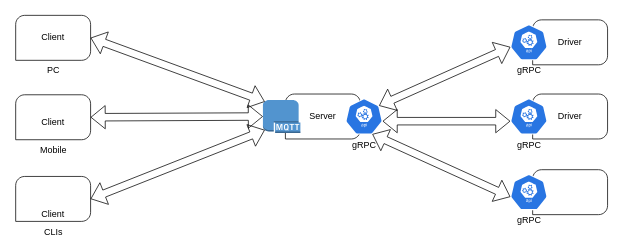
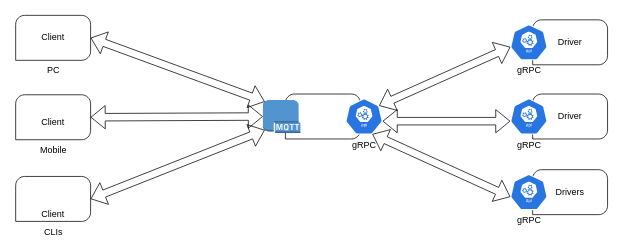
(323, 117) -> none
none -> (570, 192)
